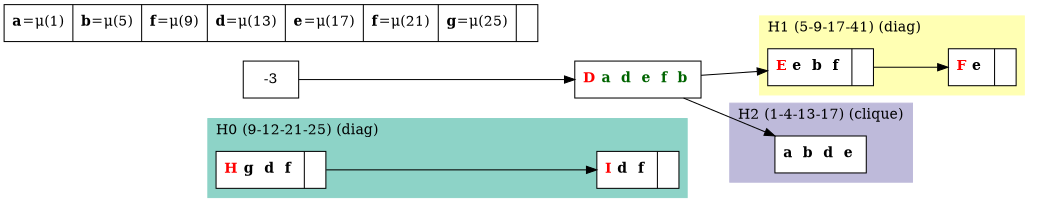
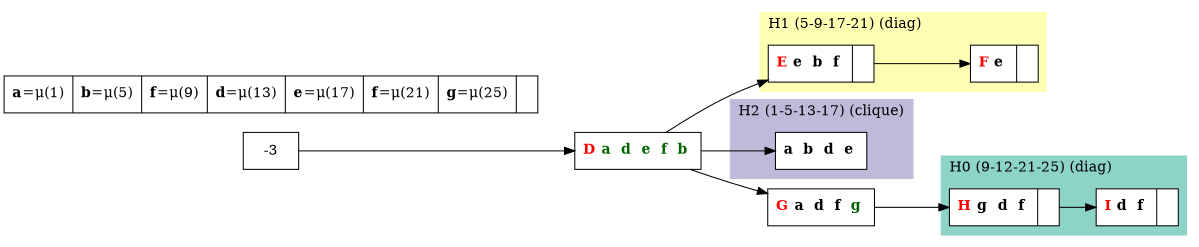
(845, 28) -> (845, 24)
(821, 115) -> (822, 111)
none -> (821, 207)
